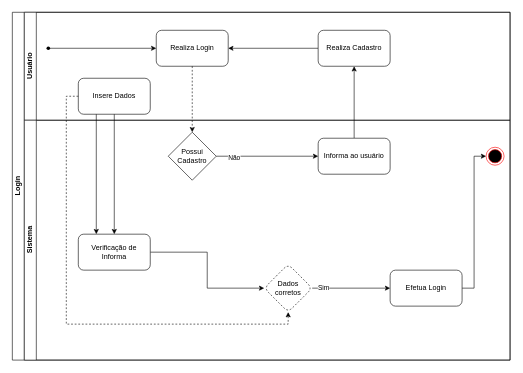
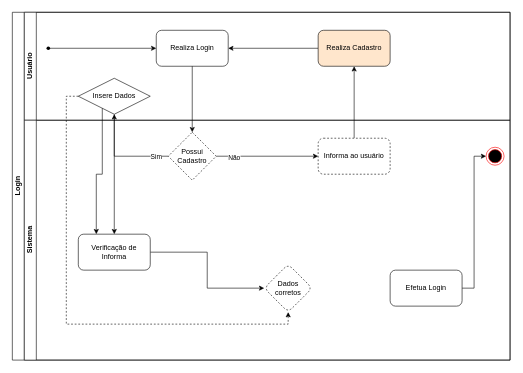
(354, 48) -> (354, 48)
(114, 96) -> (114, 96)
(192, 97) -> (192, 97)
none -> (142, 156)
(192, 156) -> (192, 156)
(354, 156) -> (354, 156)
(323, 288) -> none
